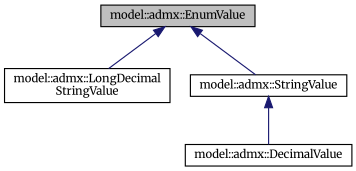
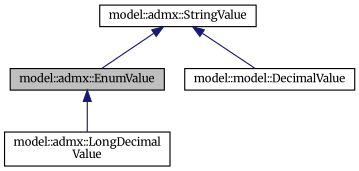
(228, 54) -> (128, 51)
(87, 86) -> (87, 149)
(269, 155) -> (270, 79)
